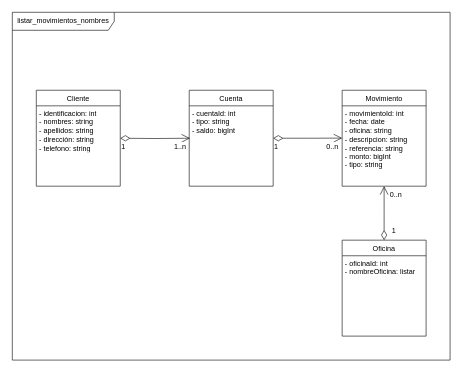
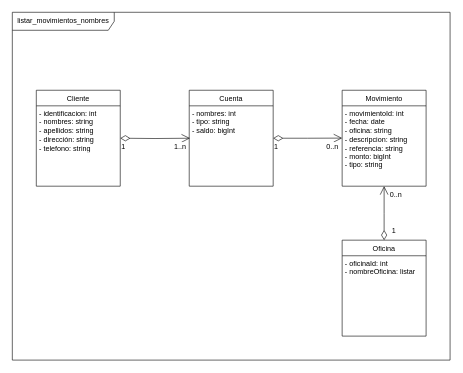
(219, 122) -> (218, 122)
